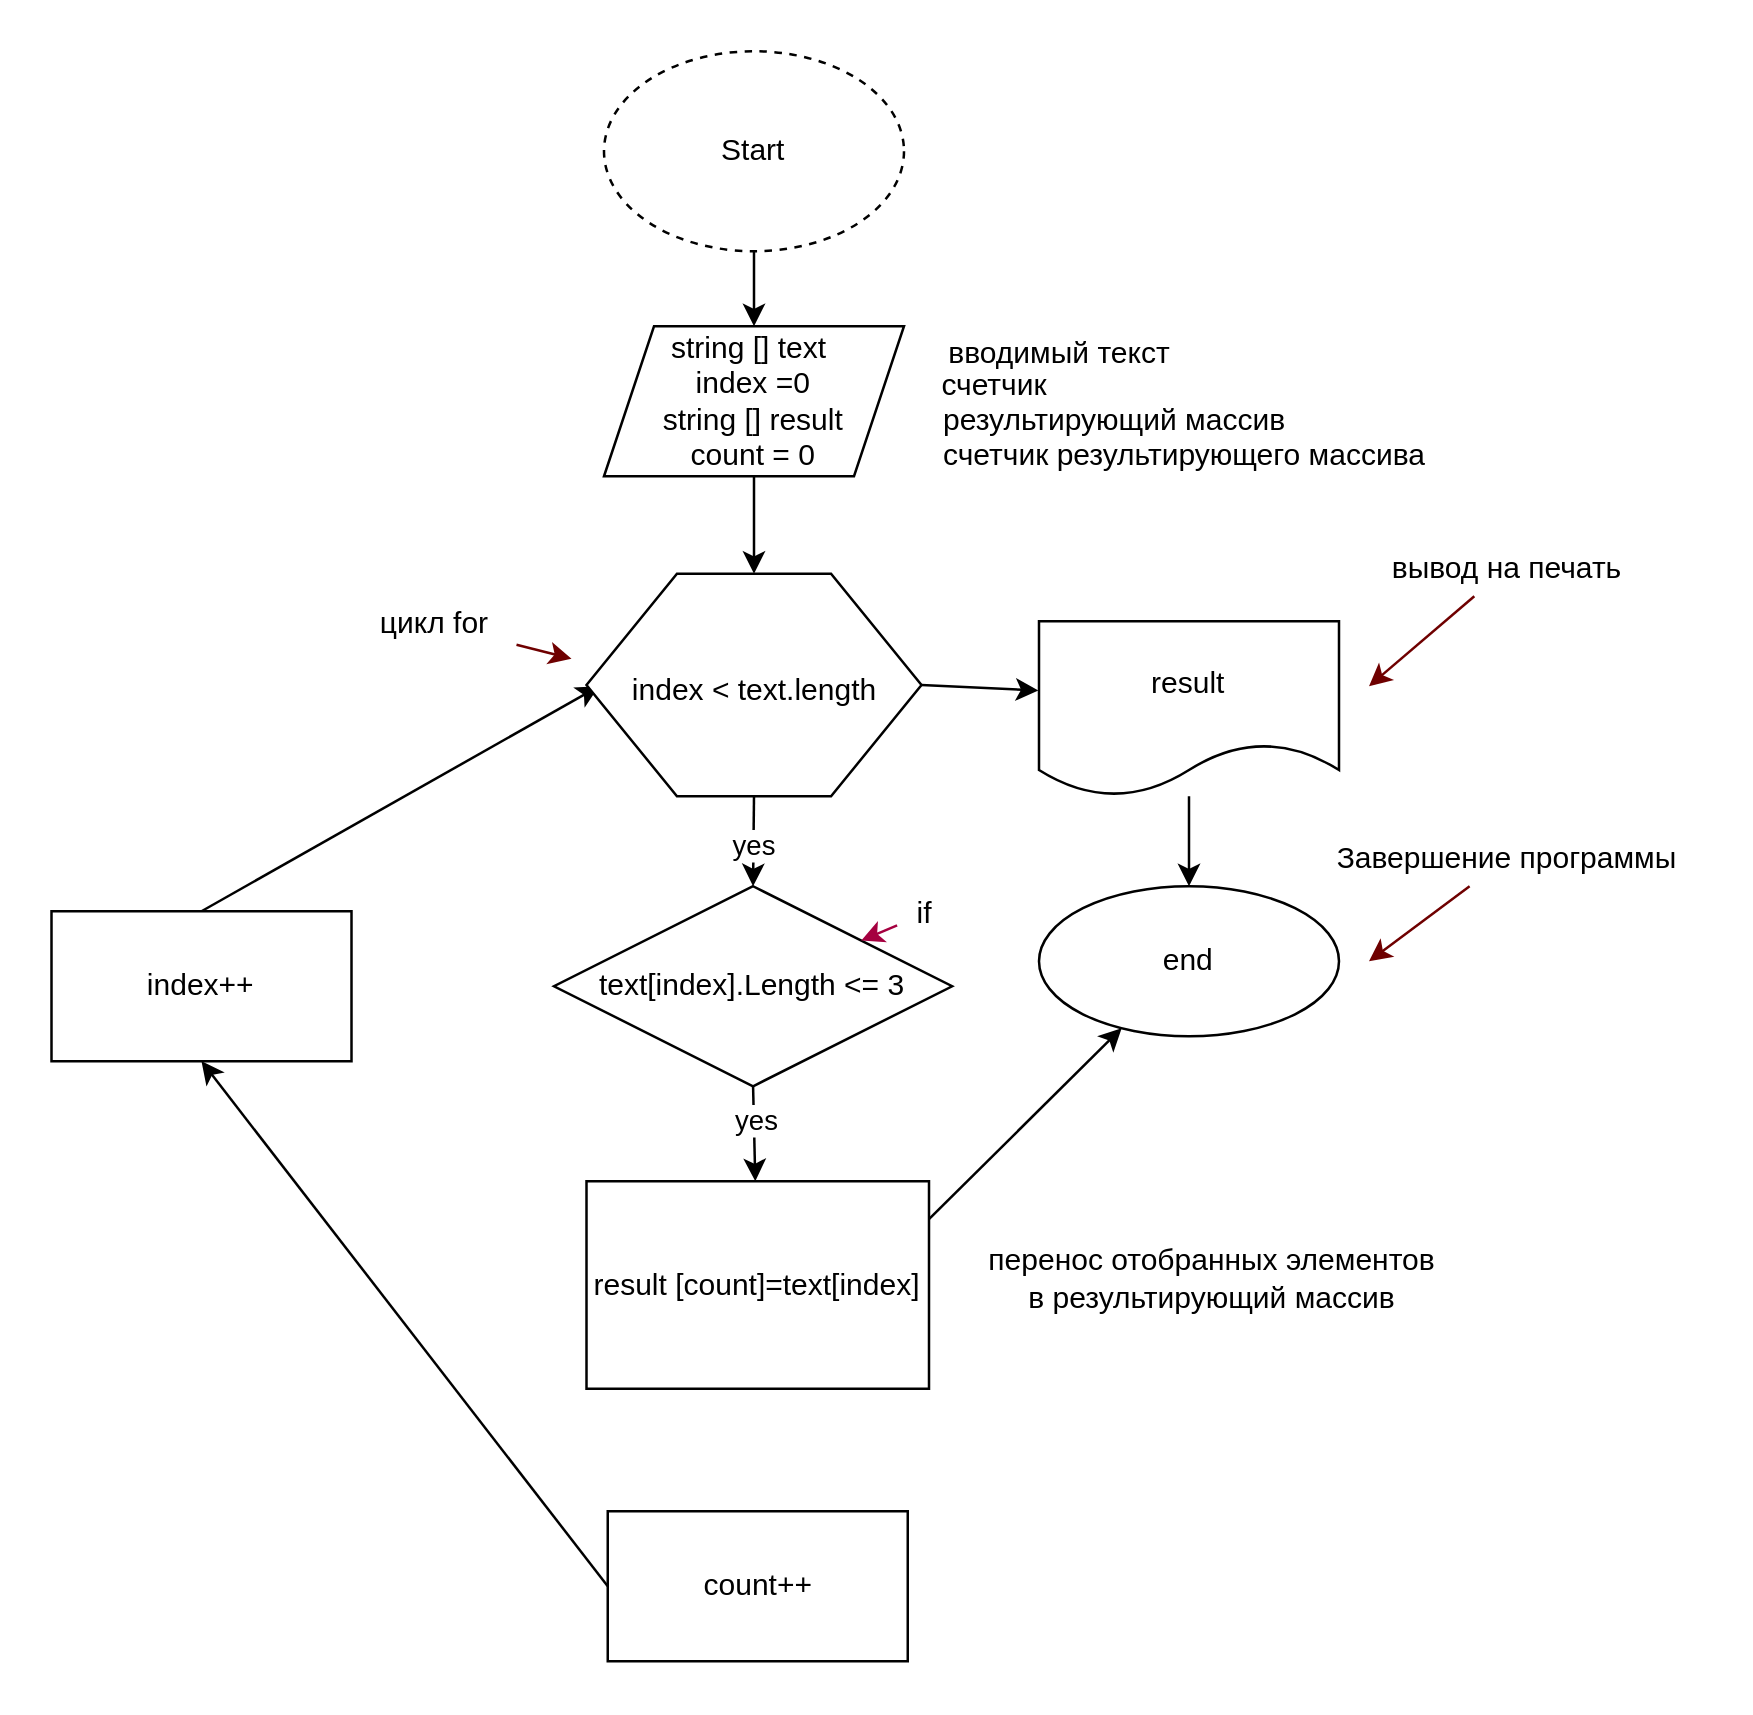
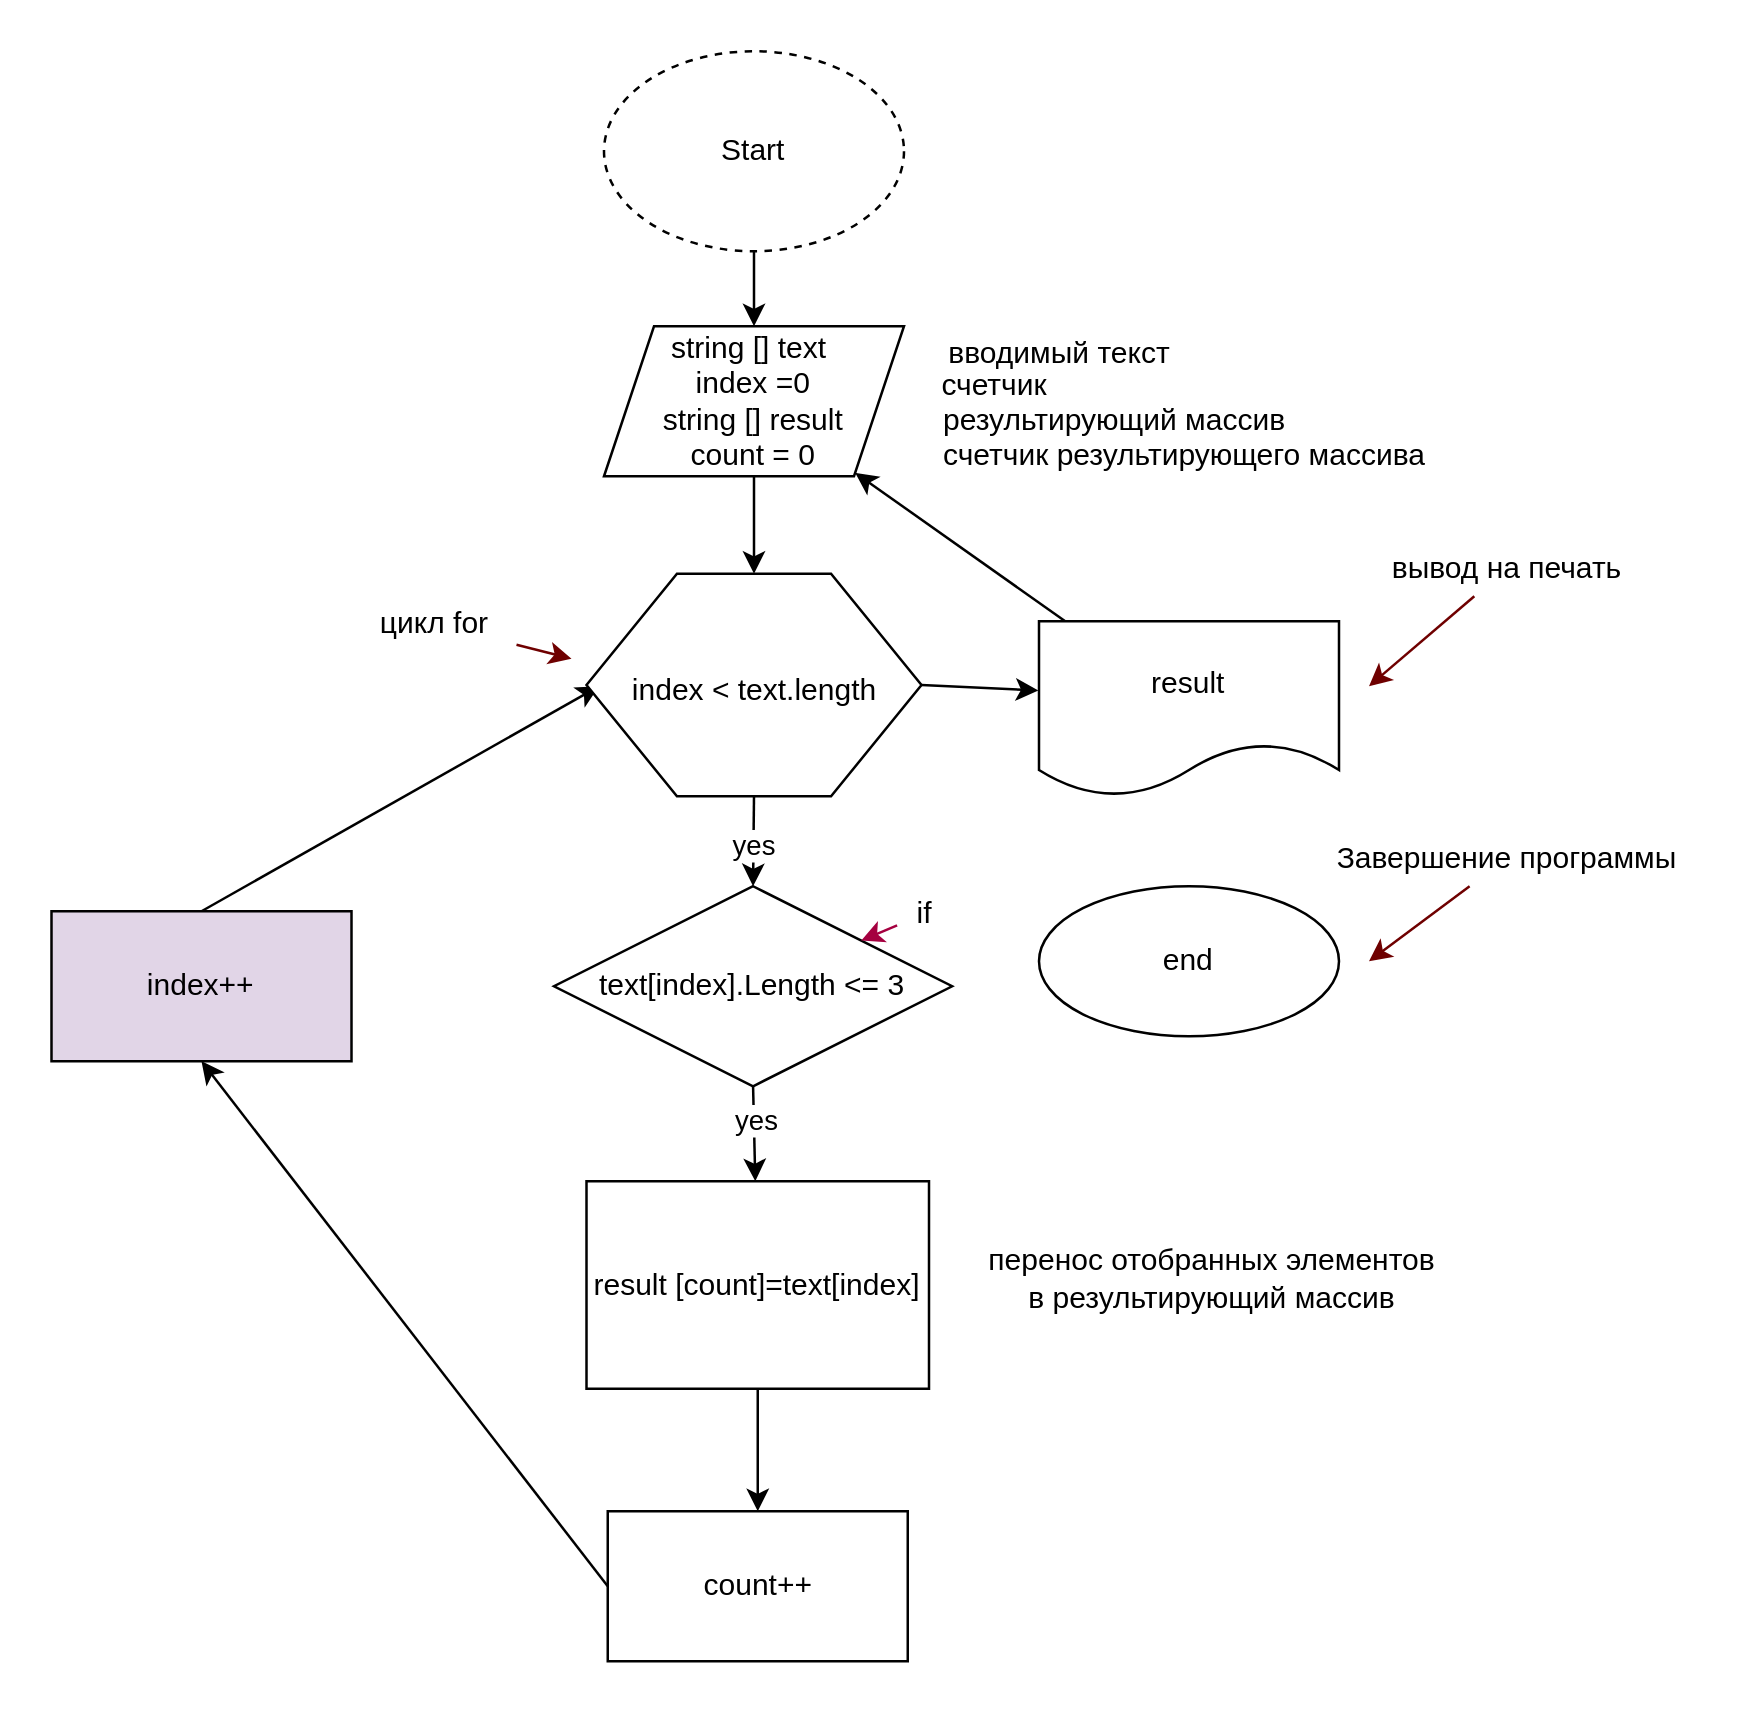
(1189, 833) -> (967, 552)
(201, 986) -> (201, 986)
(1019, 1130) -> (758, 1442)
